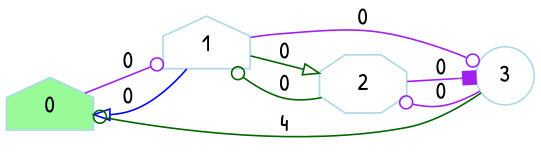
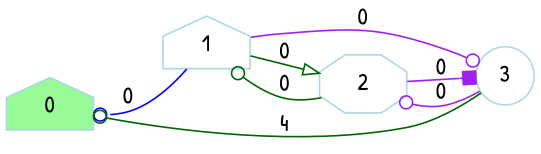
(118, 80) -> none
(153, 100) -> (153, 100)
